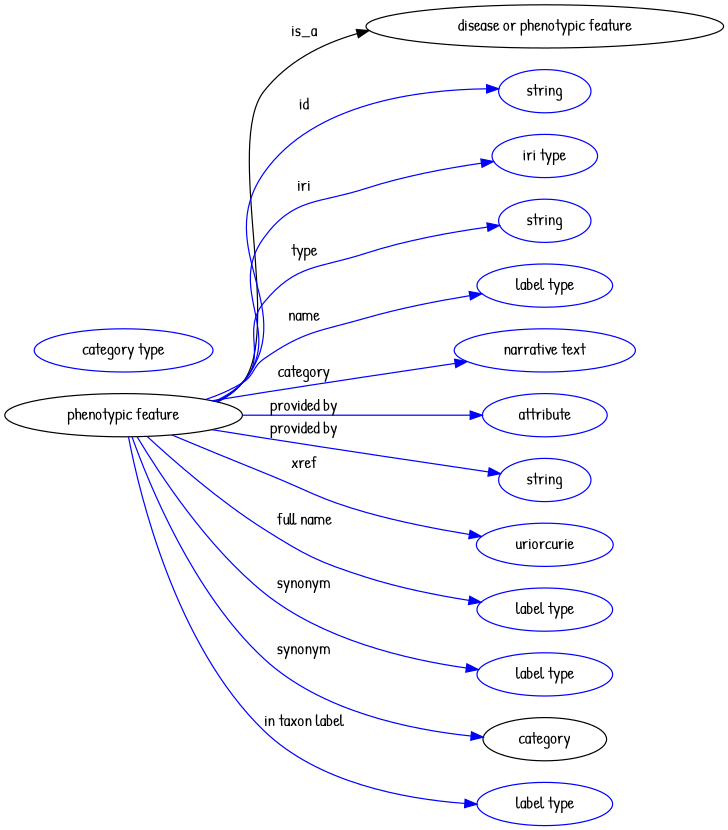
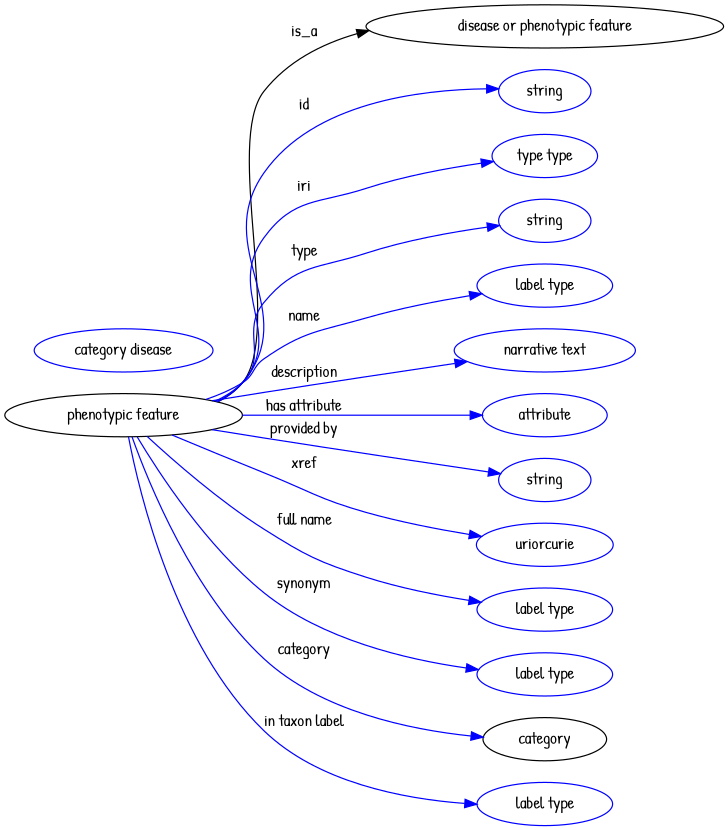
(545, 156) -> (545, 156)
(124, 350) -> (124, 350)
(304, 373) -> (304, 373)
(304, 406) -> (304, 406)
(304, 650) -> (304, 650)
